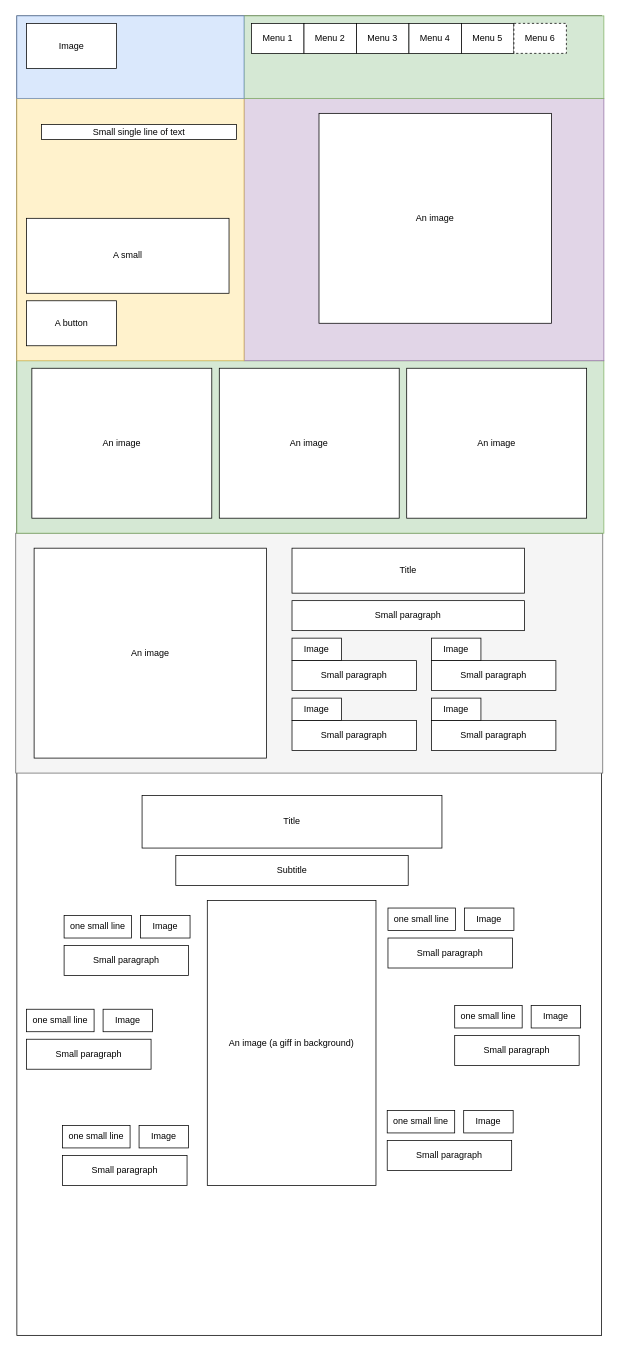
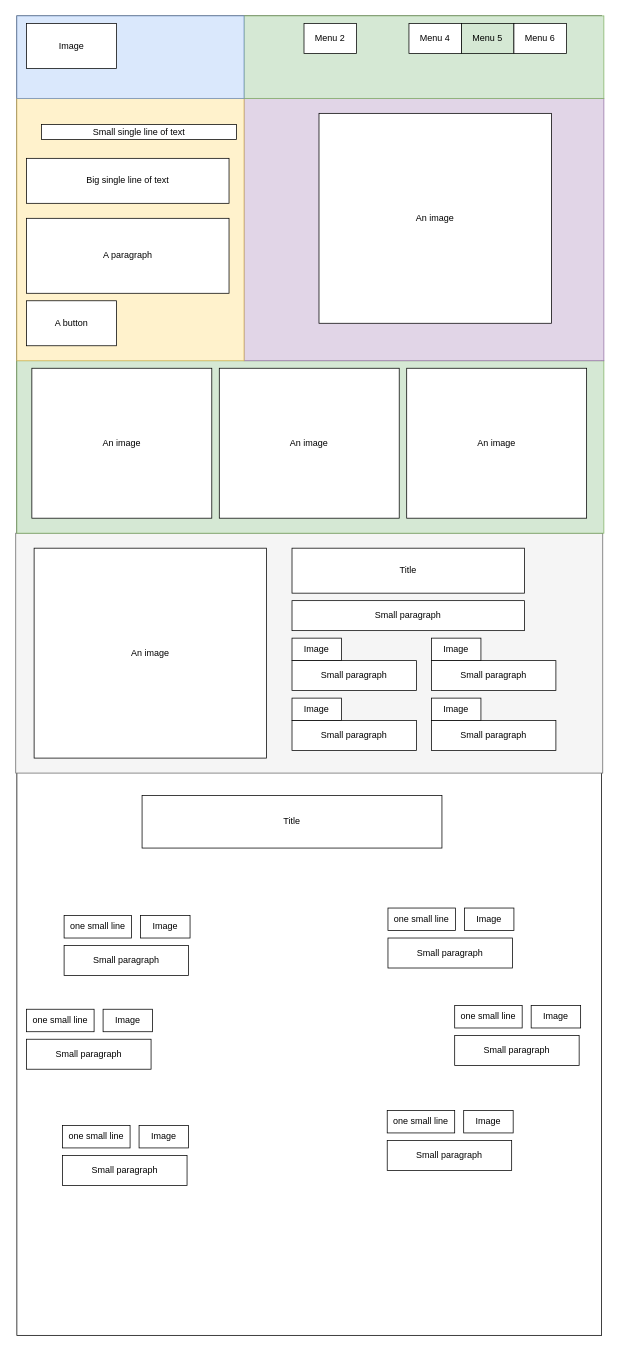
(278, 38) -> none
(383, 38) -> none
(488, 38) -> (488, 38)
(540, 38) -> (540, 38)
none -> (128, 180)
(128, 255) -> (128, 255)
(292, 870) -> none
(292, 1043) -> none
